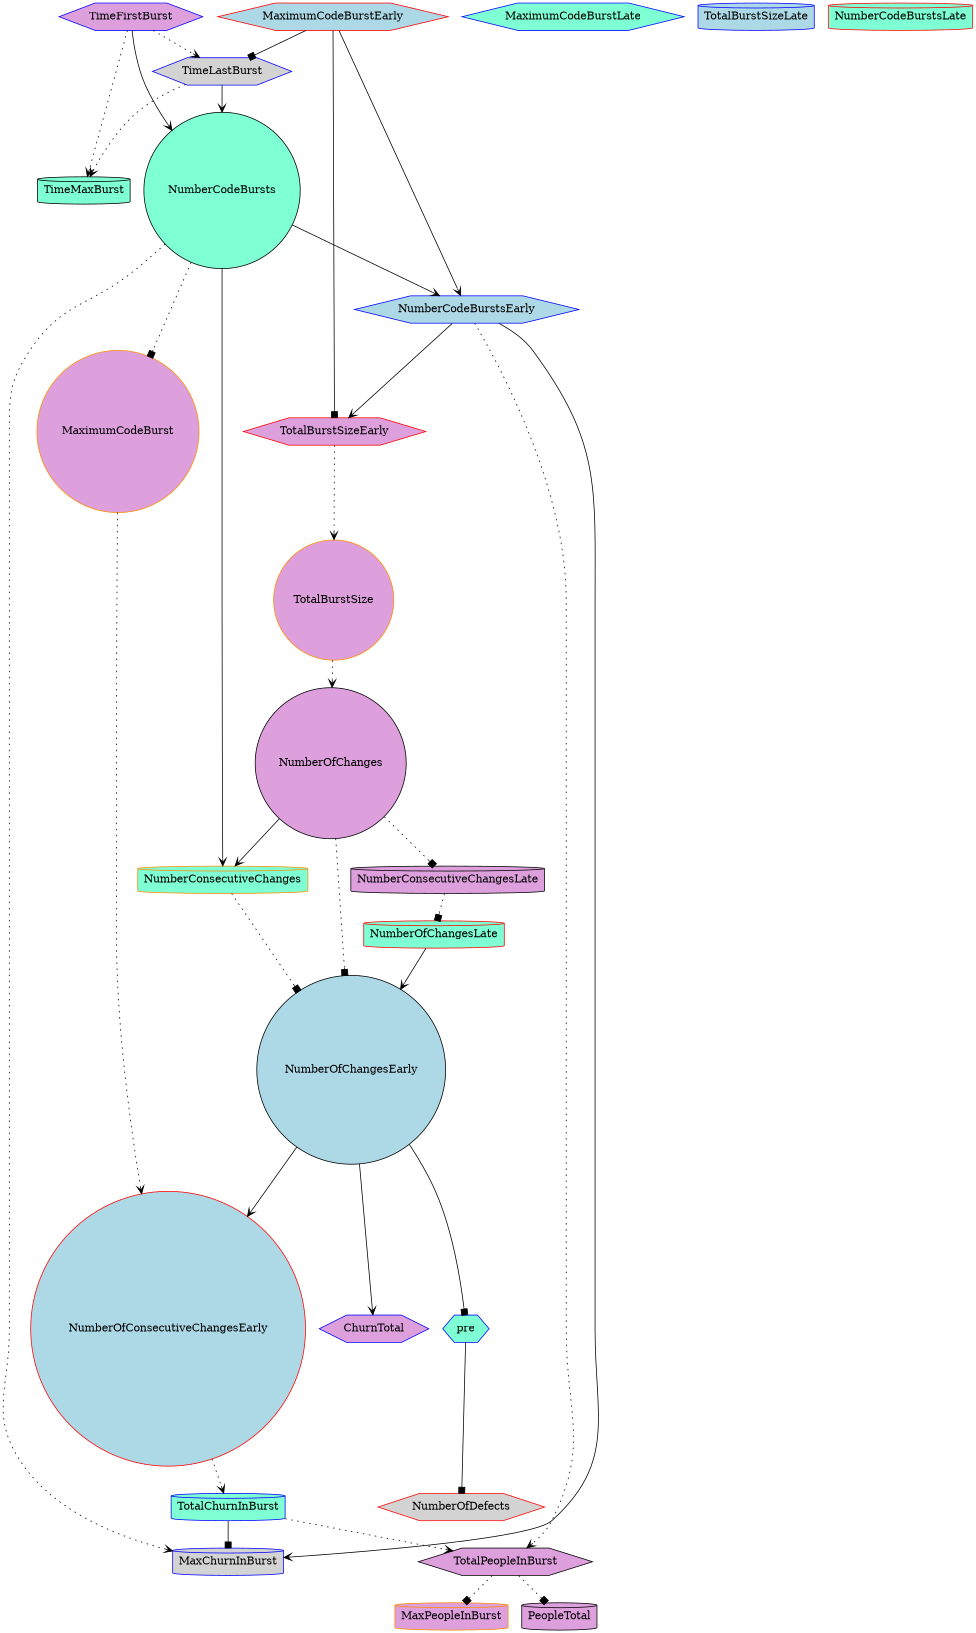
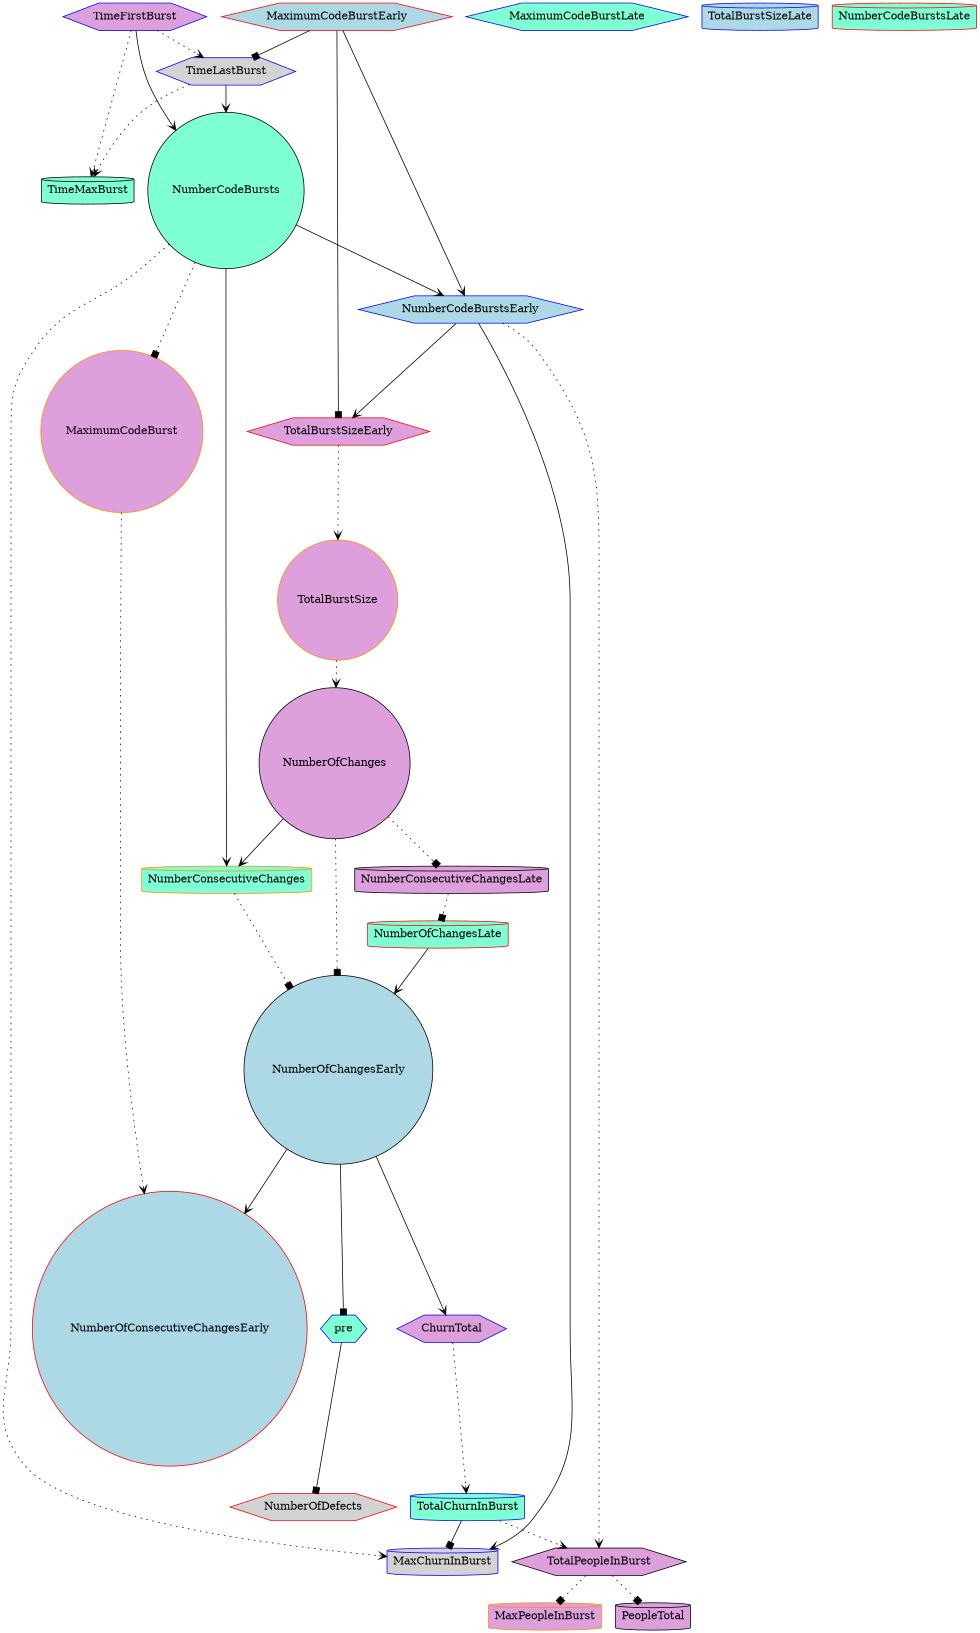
(217, 1472) -> (459, 1414)
